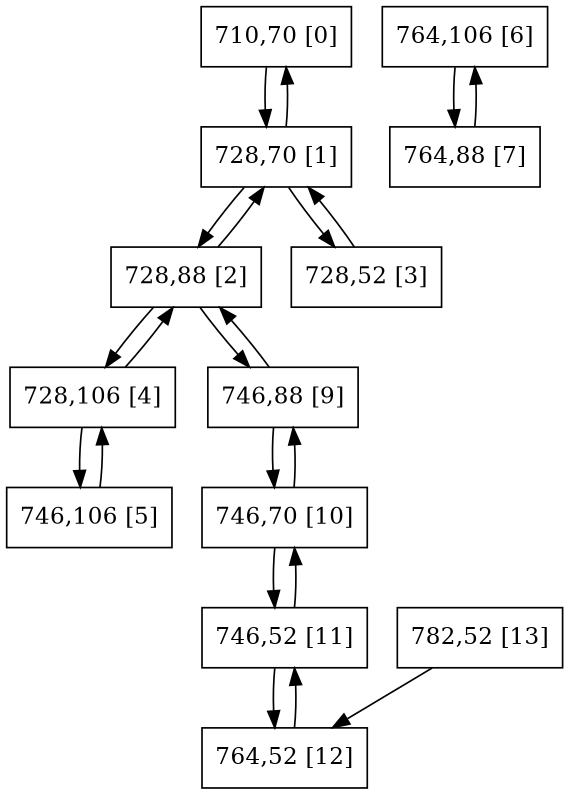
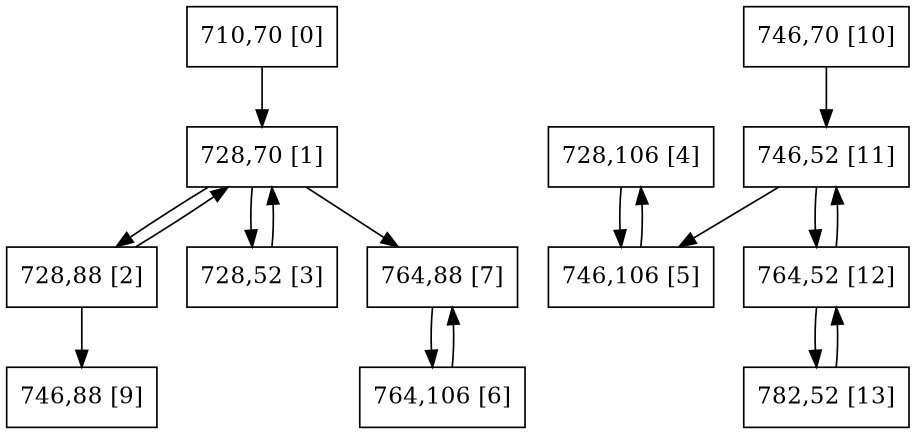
(287, 105) -> (345, 212)
none -> (815, 329)
(134, 330) -> none
(251, 343) -> none
(145, 345) -> none
(273, 449) -> none
(295, 466) -> none
(296, 586) -> (736, 213)
